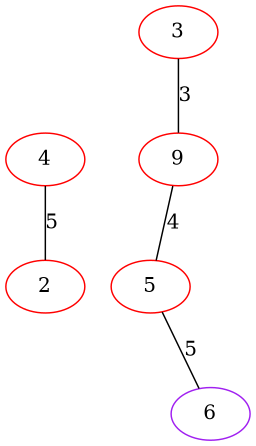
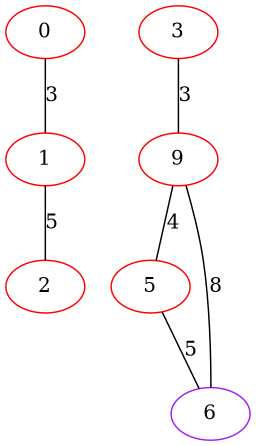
none -> (45, 32)
(45, 159) -> (45, 159)
none -> (206, 285)
